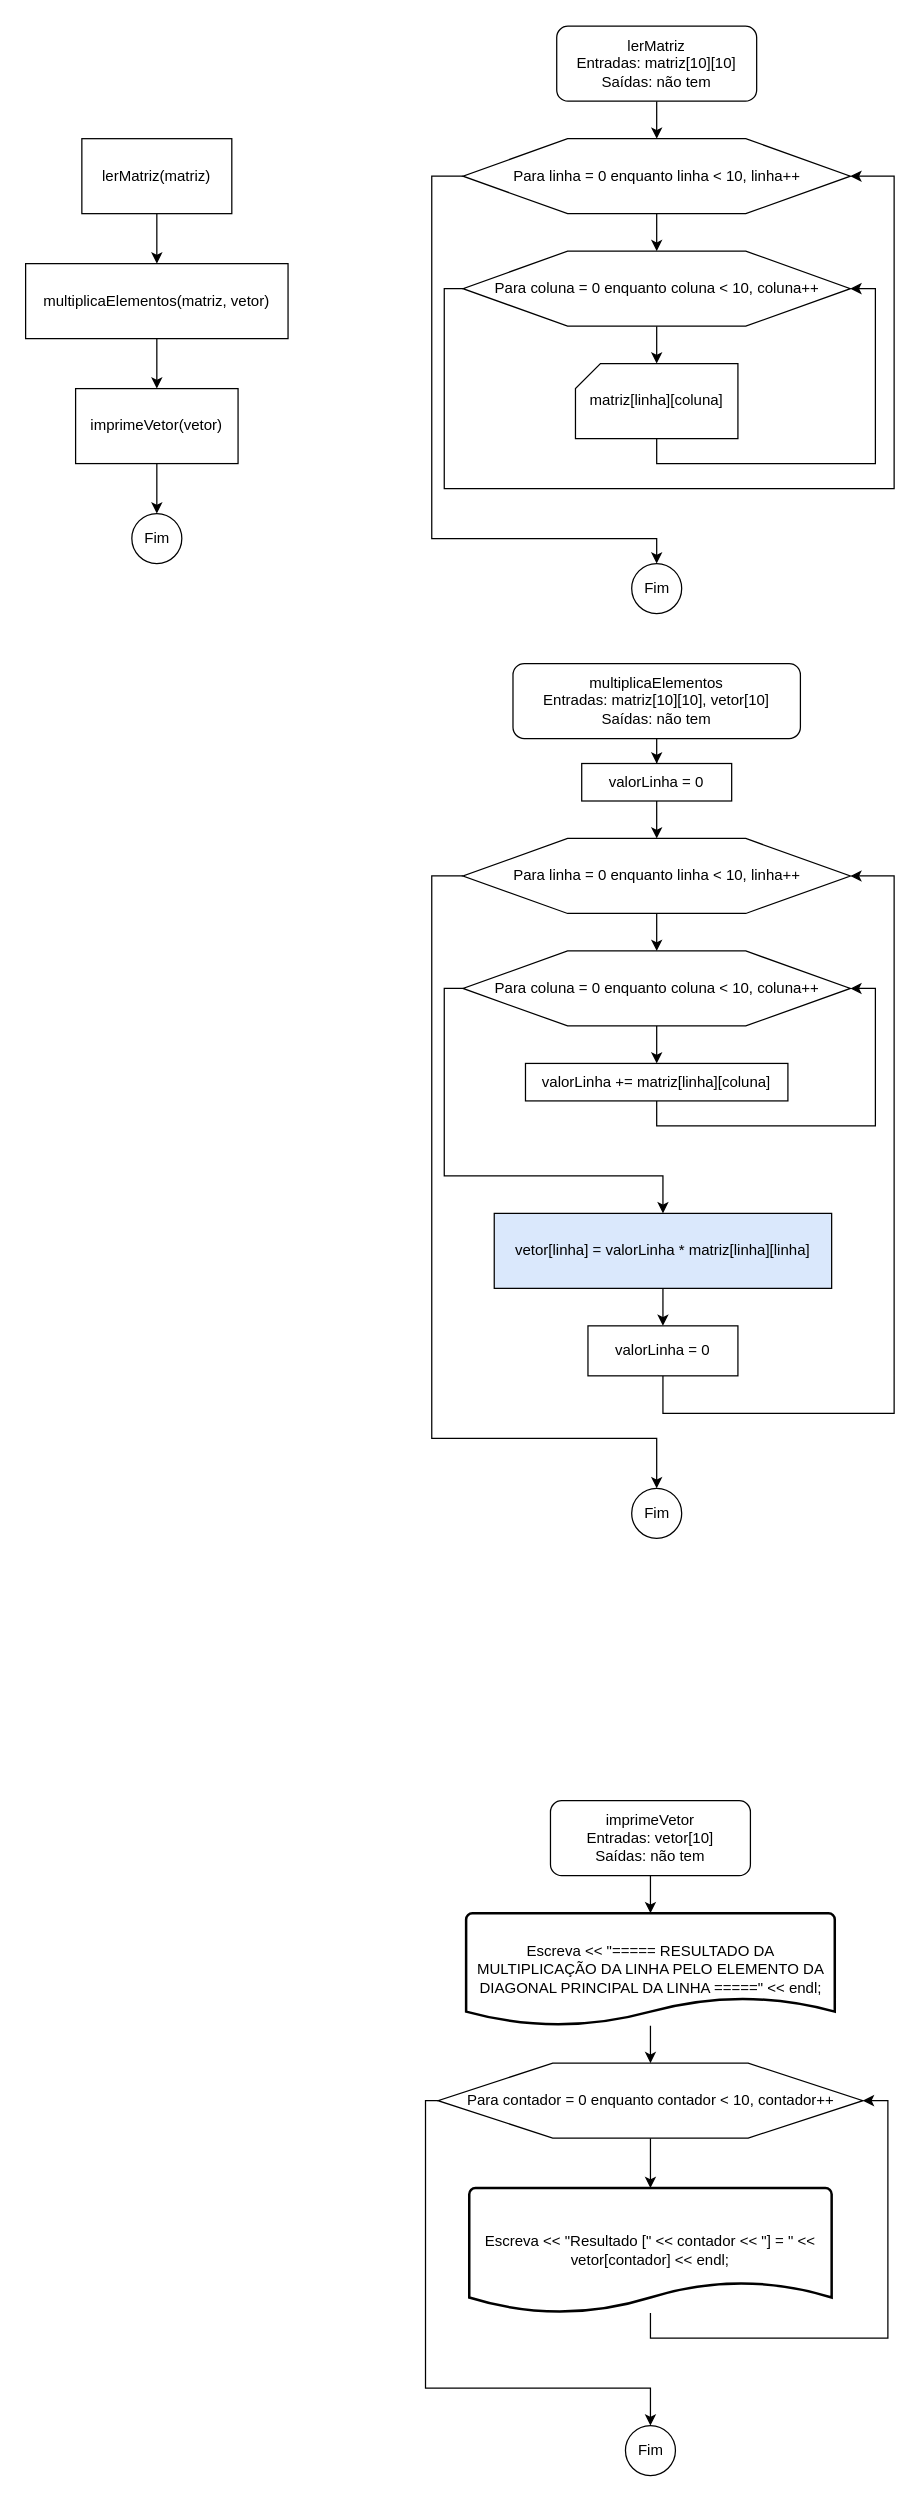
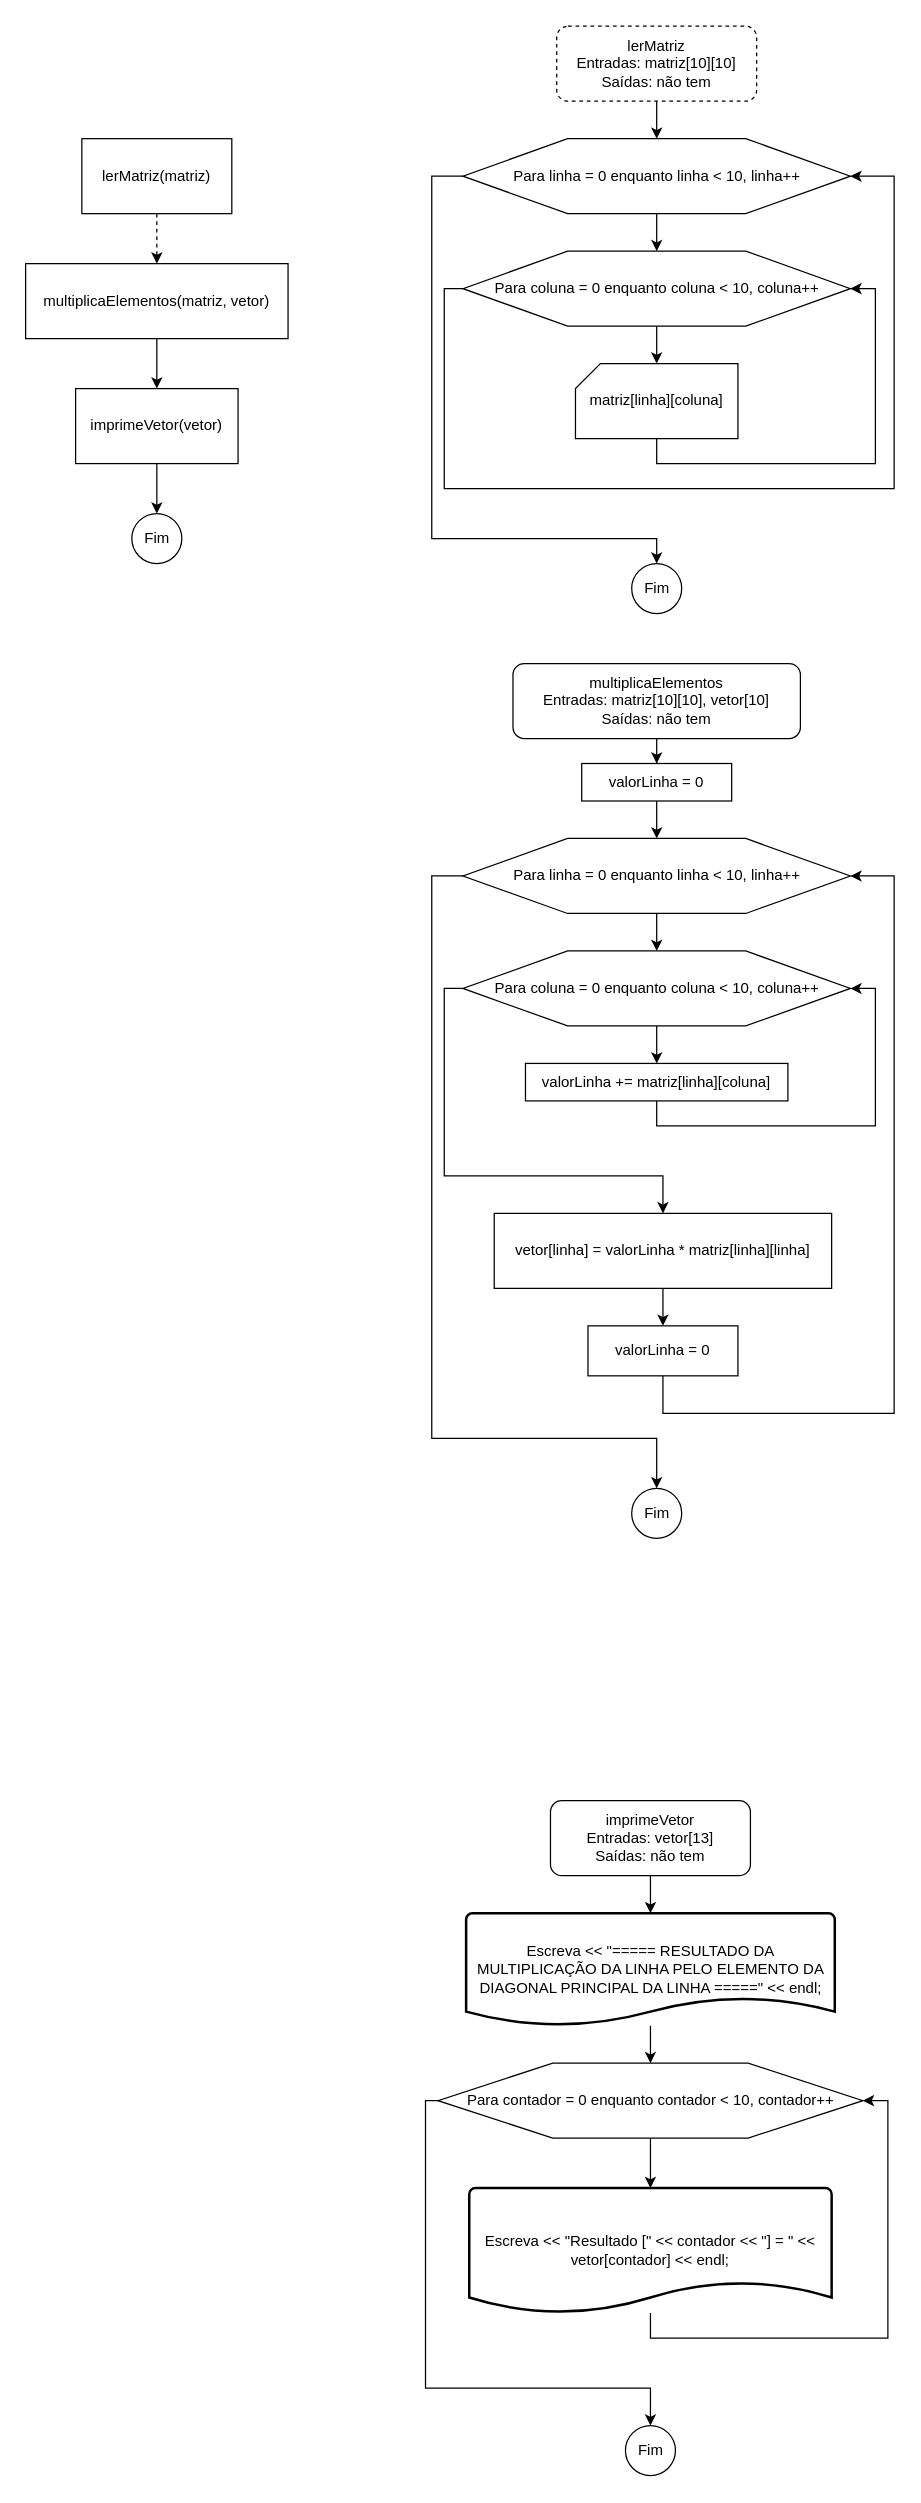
(657, 63) -> (657, 63)
(157, 234) -> (157, 234)
(663, 1251) -> (663, 1251)
(651, 1838) -> (651, 1838)
